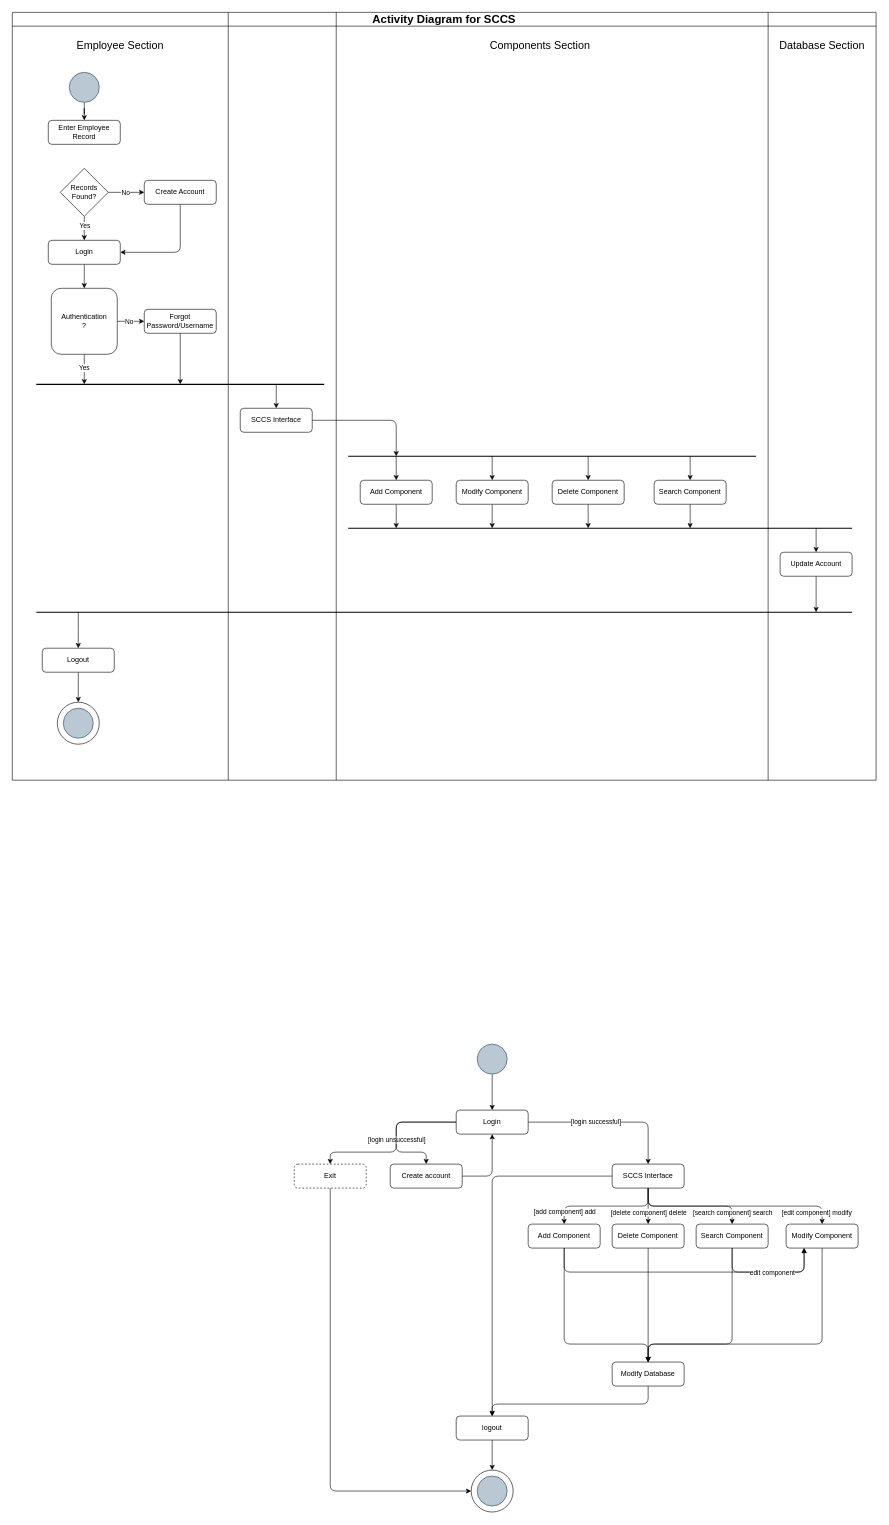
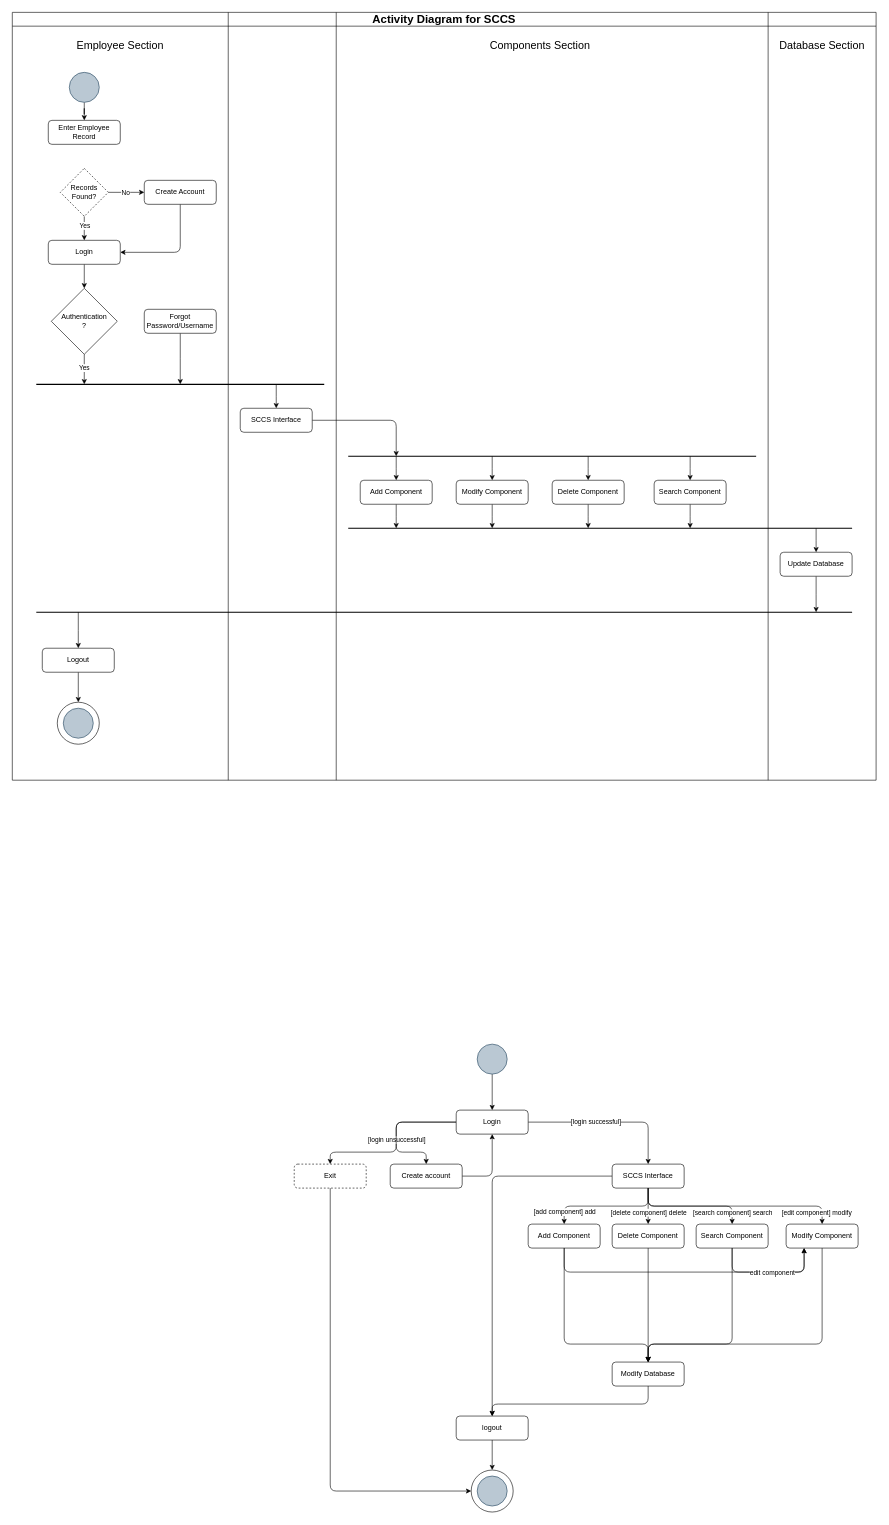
(84, 192) -> (84, 192)
(84, 321) -> (84, 321)
(128, 321) -> none
(816, 564) -> (816, 564)
